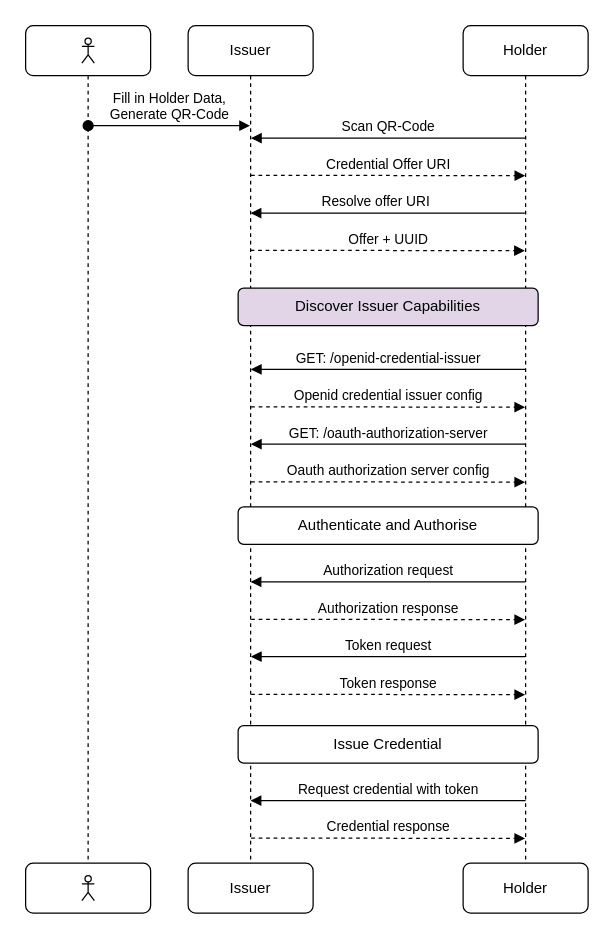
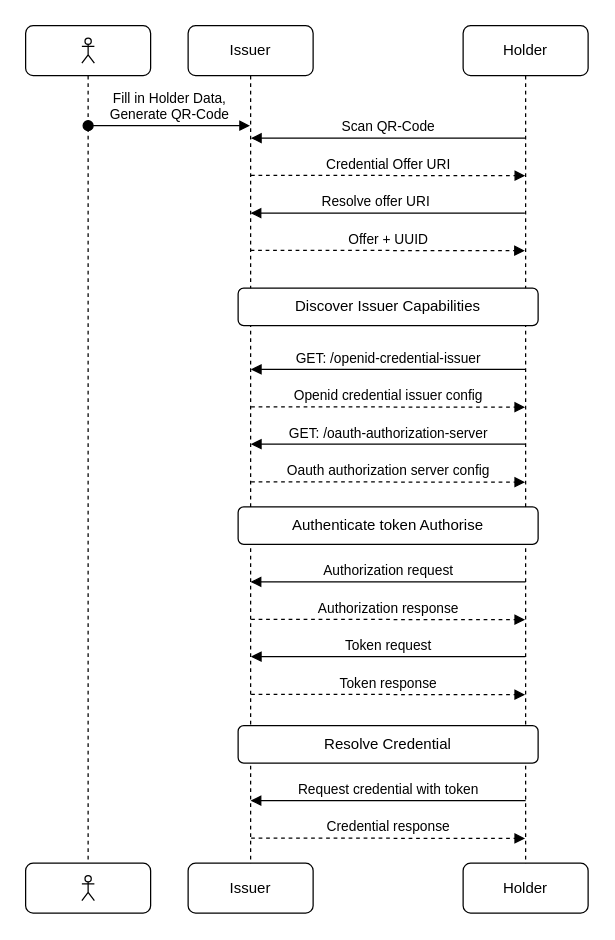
(388, 307) -> (388, 307)
(388, 526) -> (388, 526)
(388, 744) -> (388, 744)
